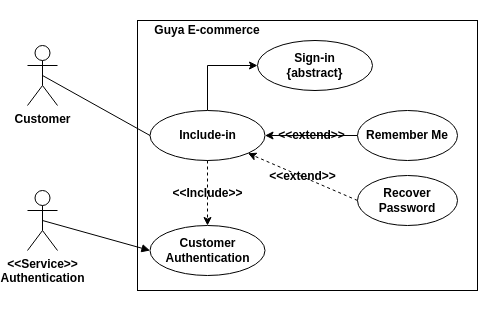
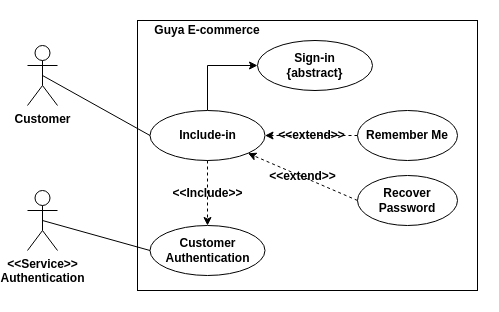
(323, 136) -> (323, 136)
(140, 248) -> (144, 249)
